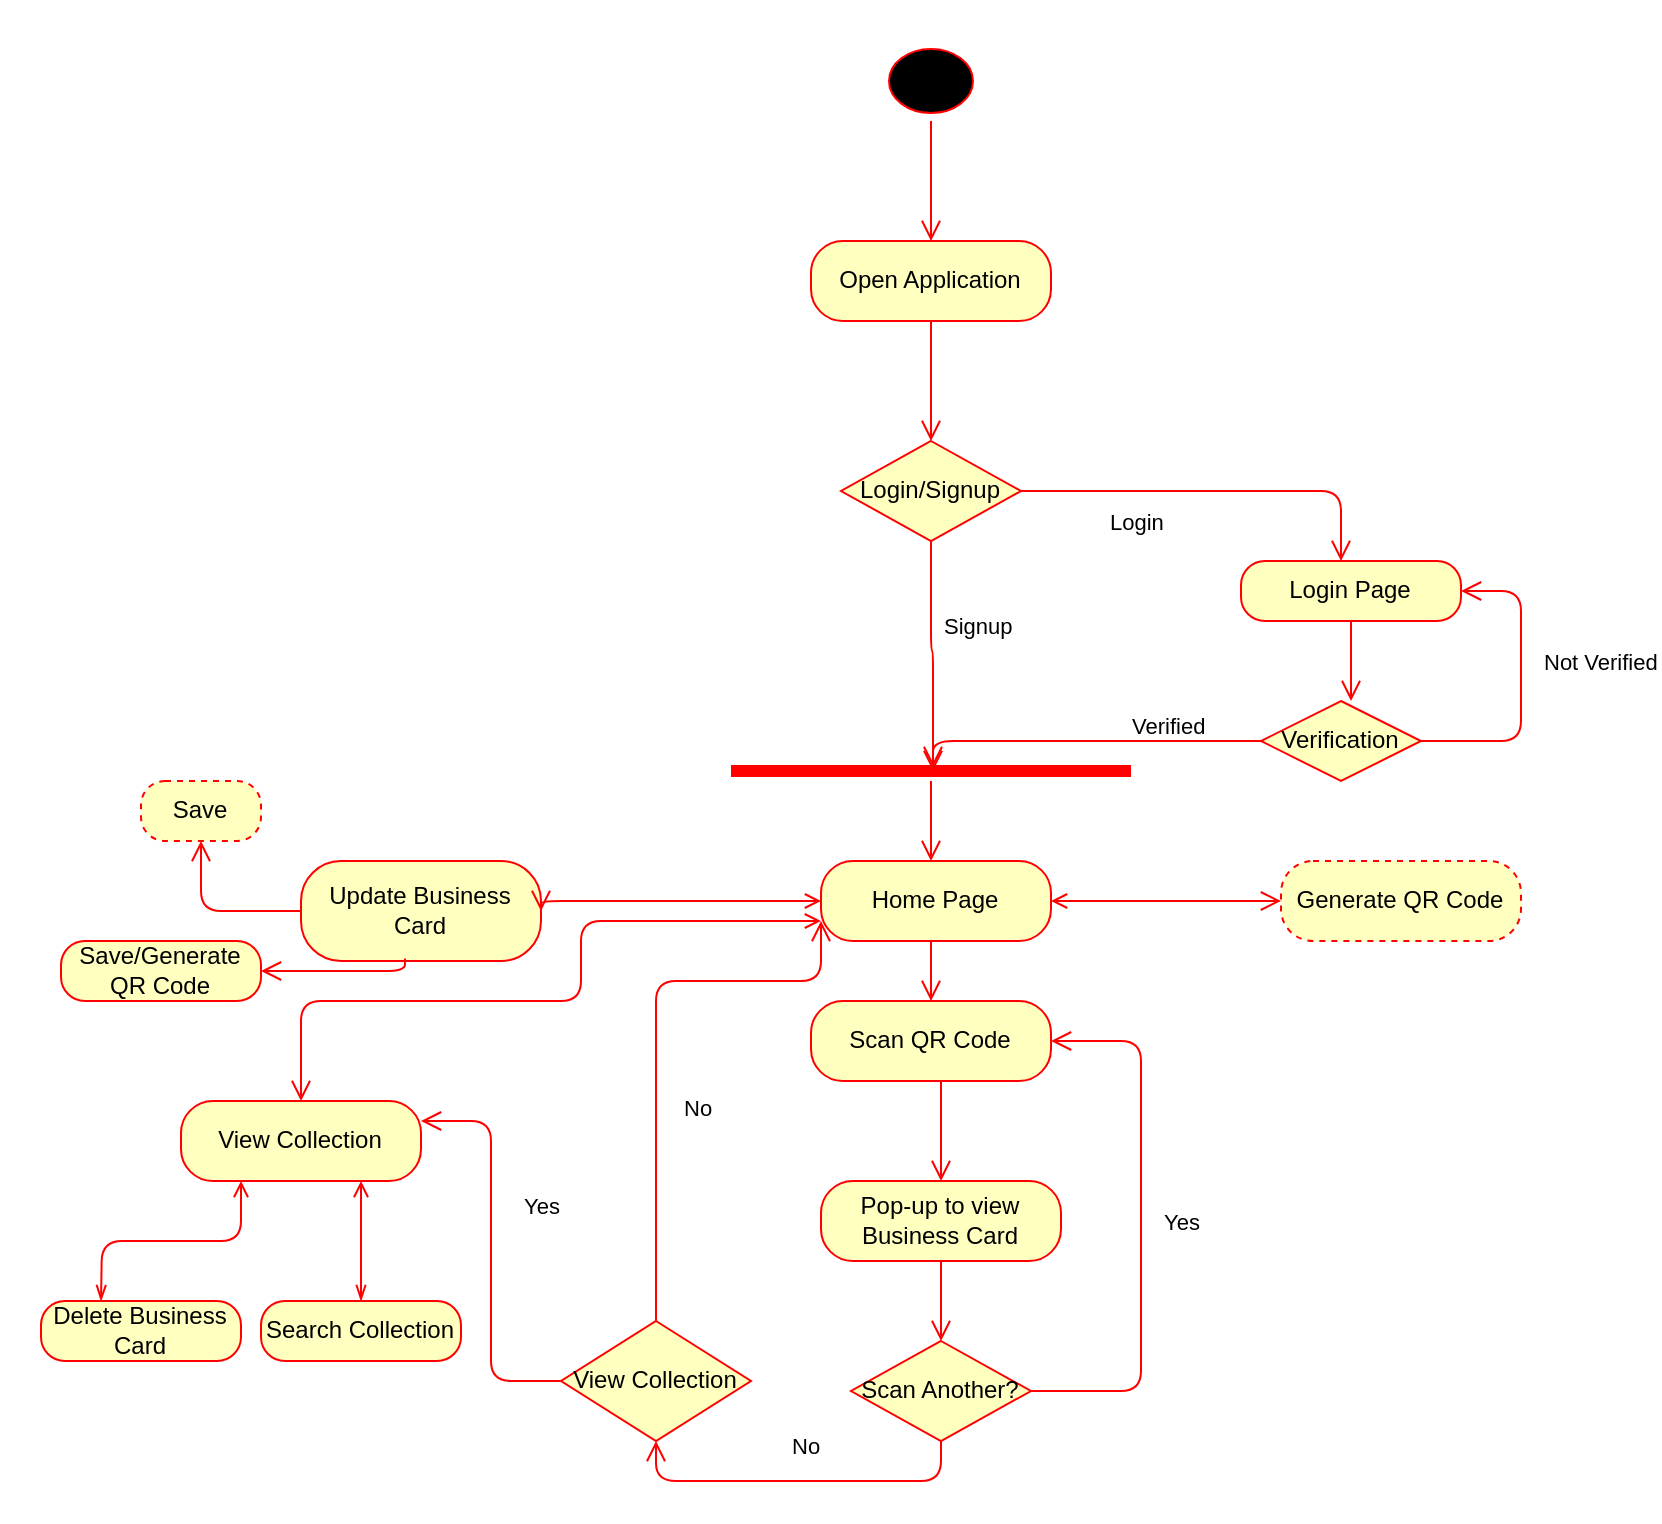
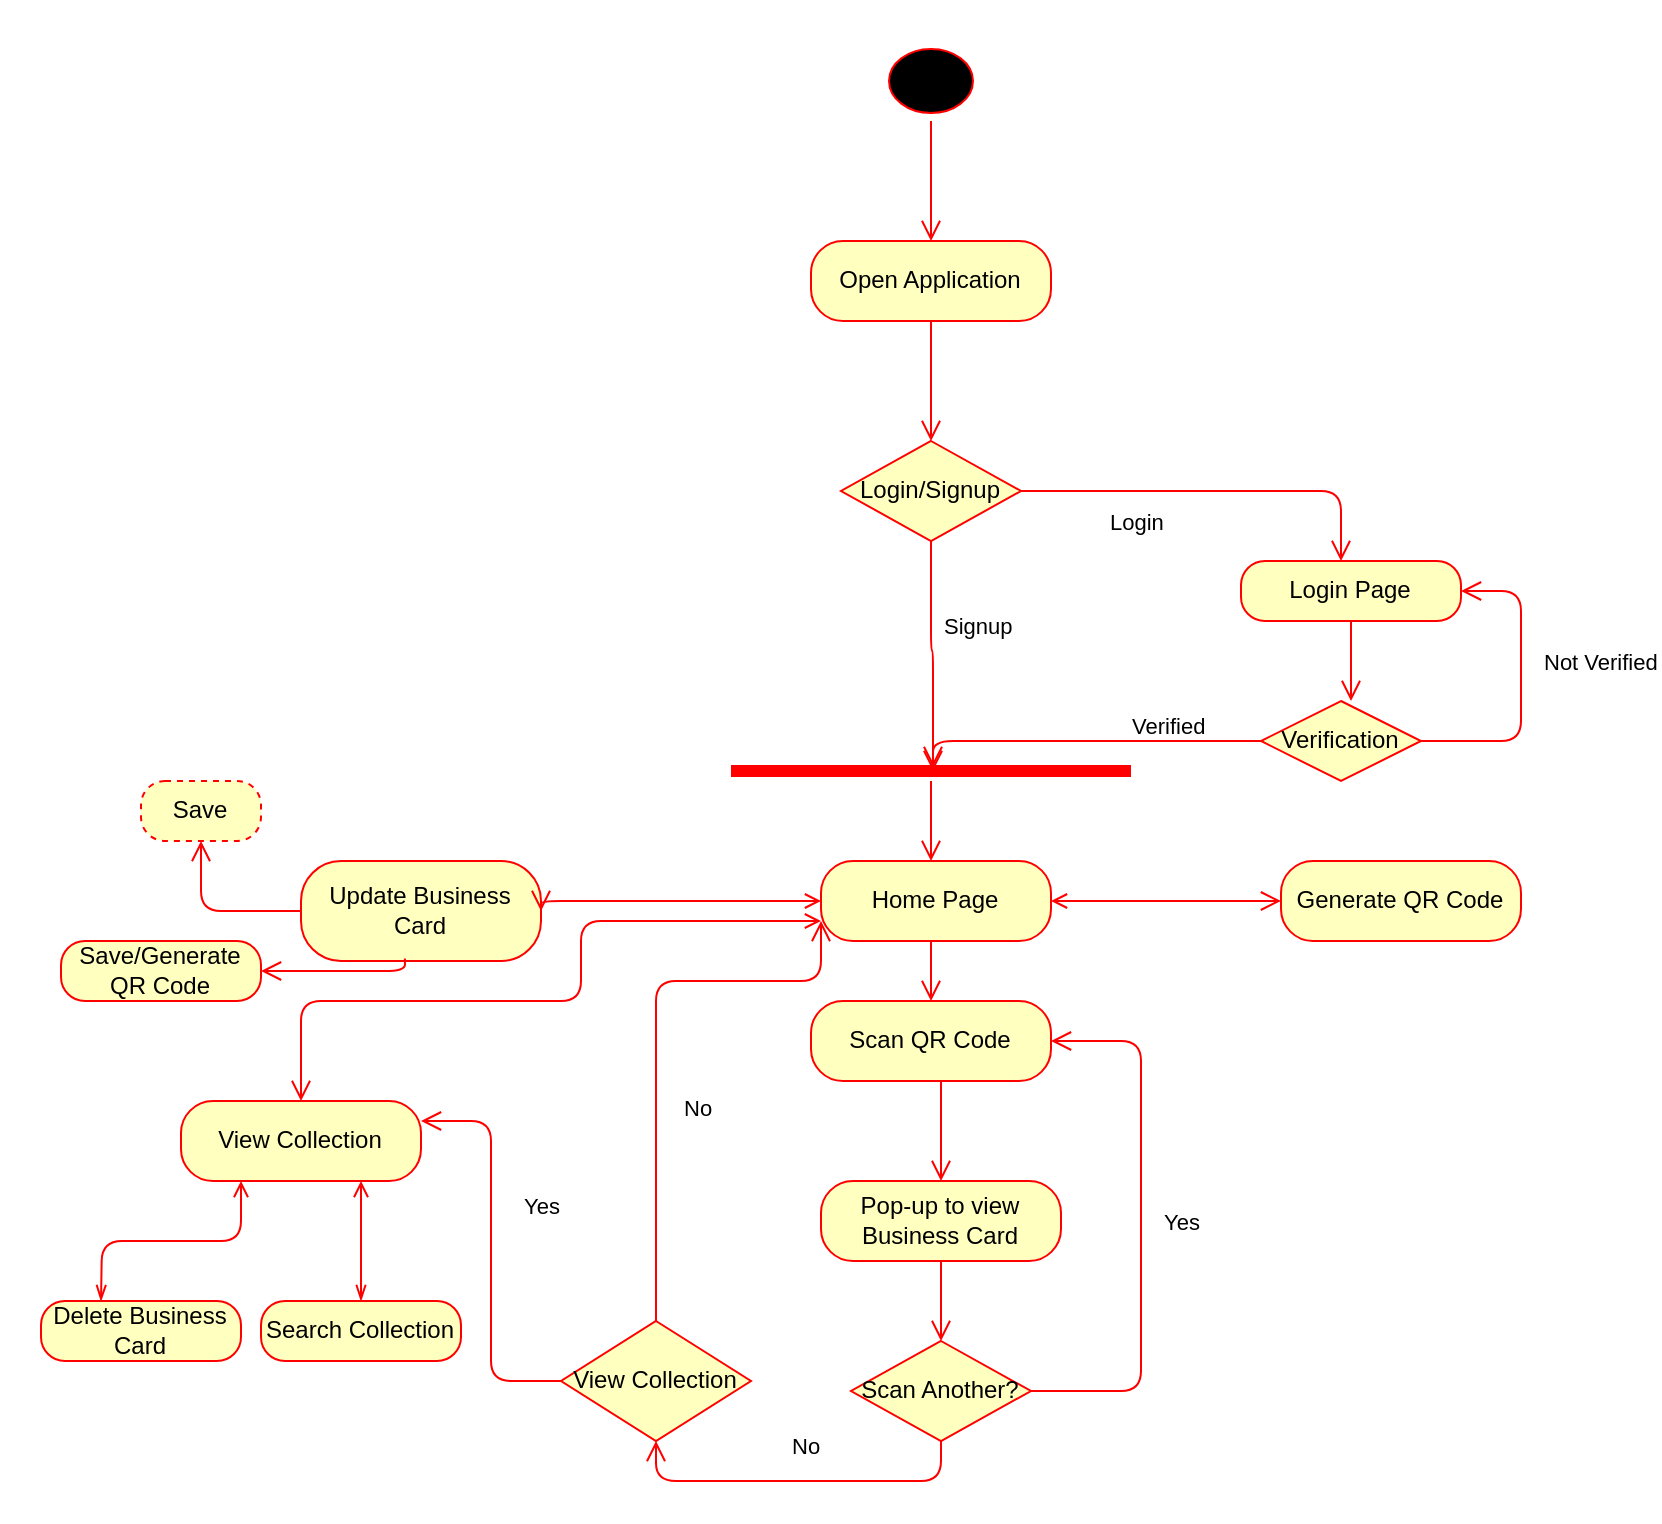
(1401, 901) -> (1401, 901)
